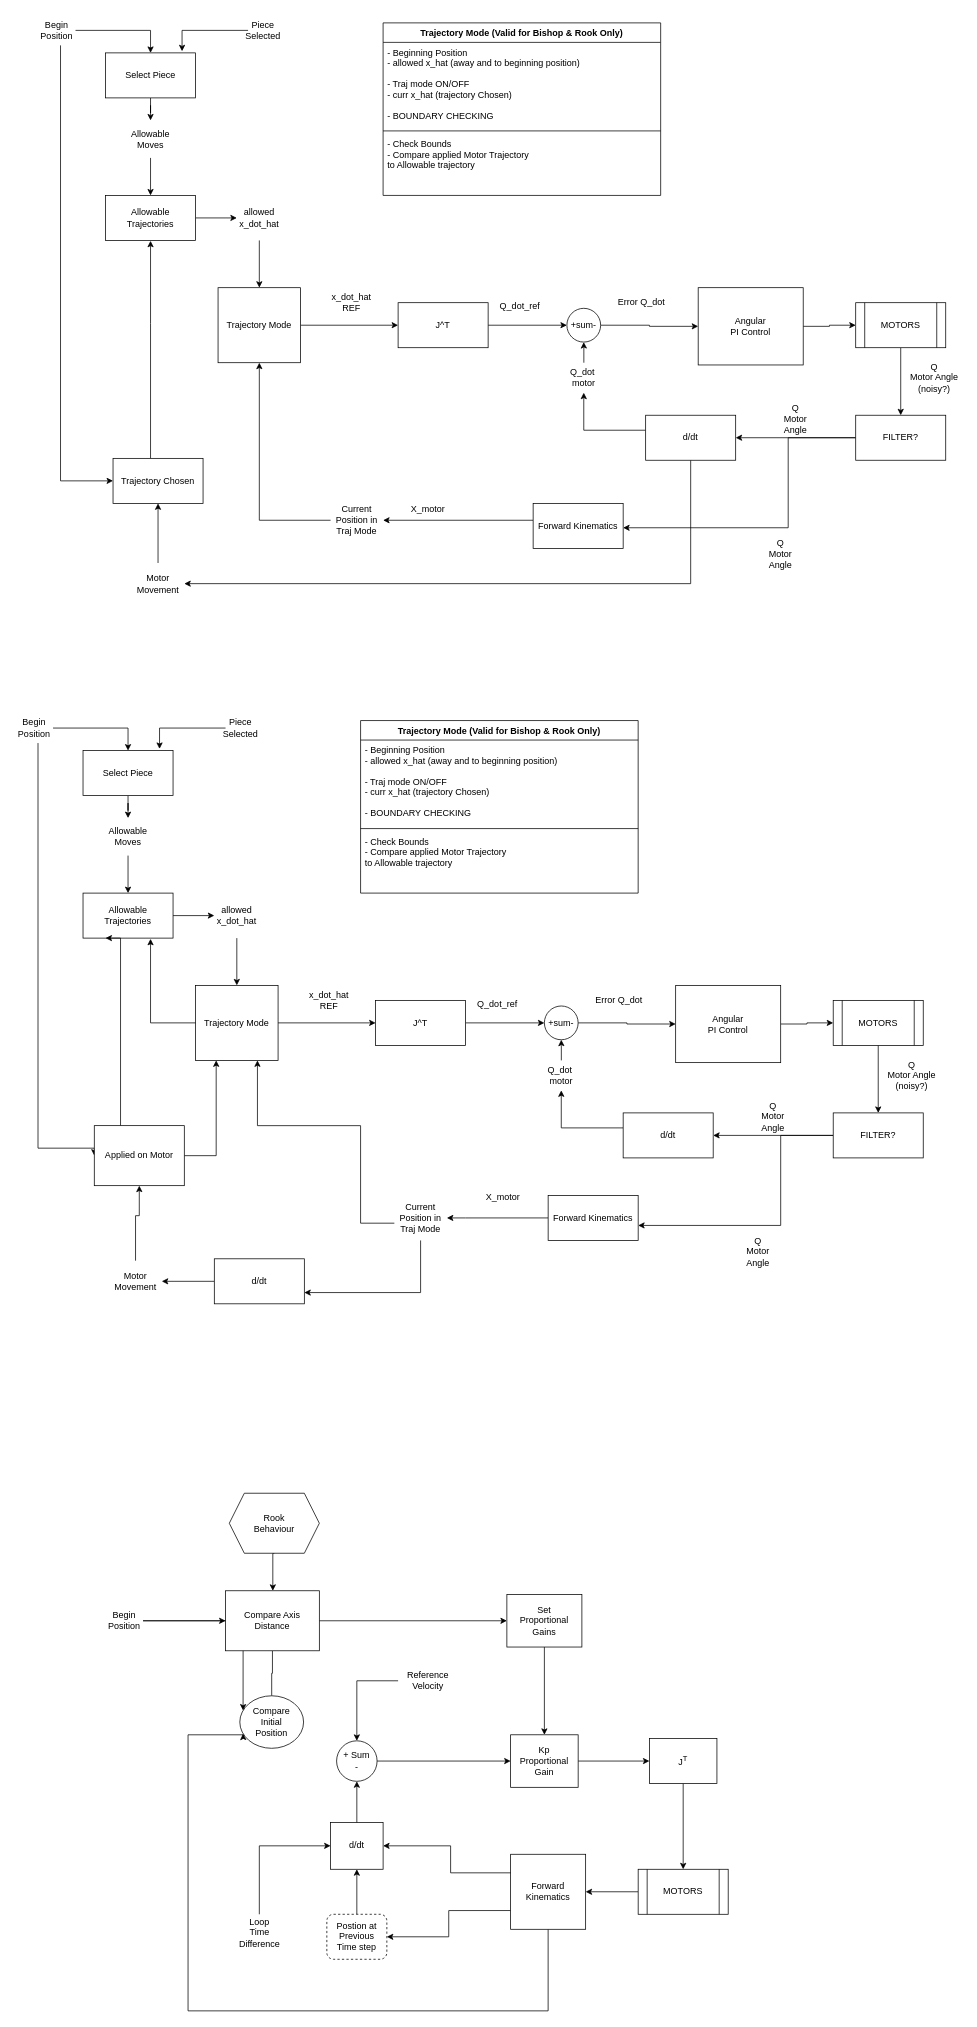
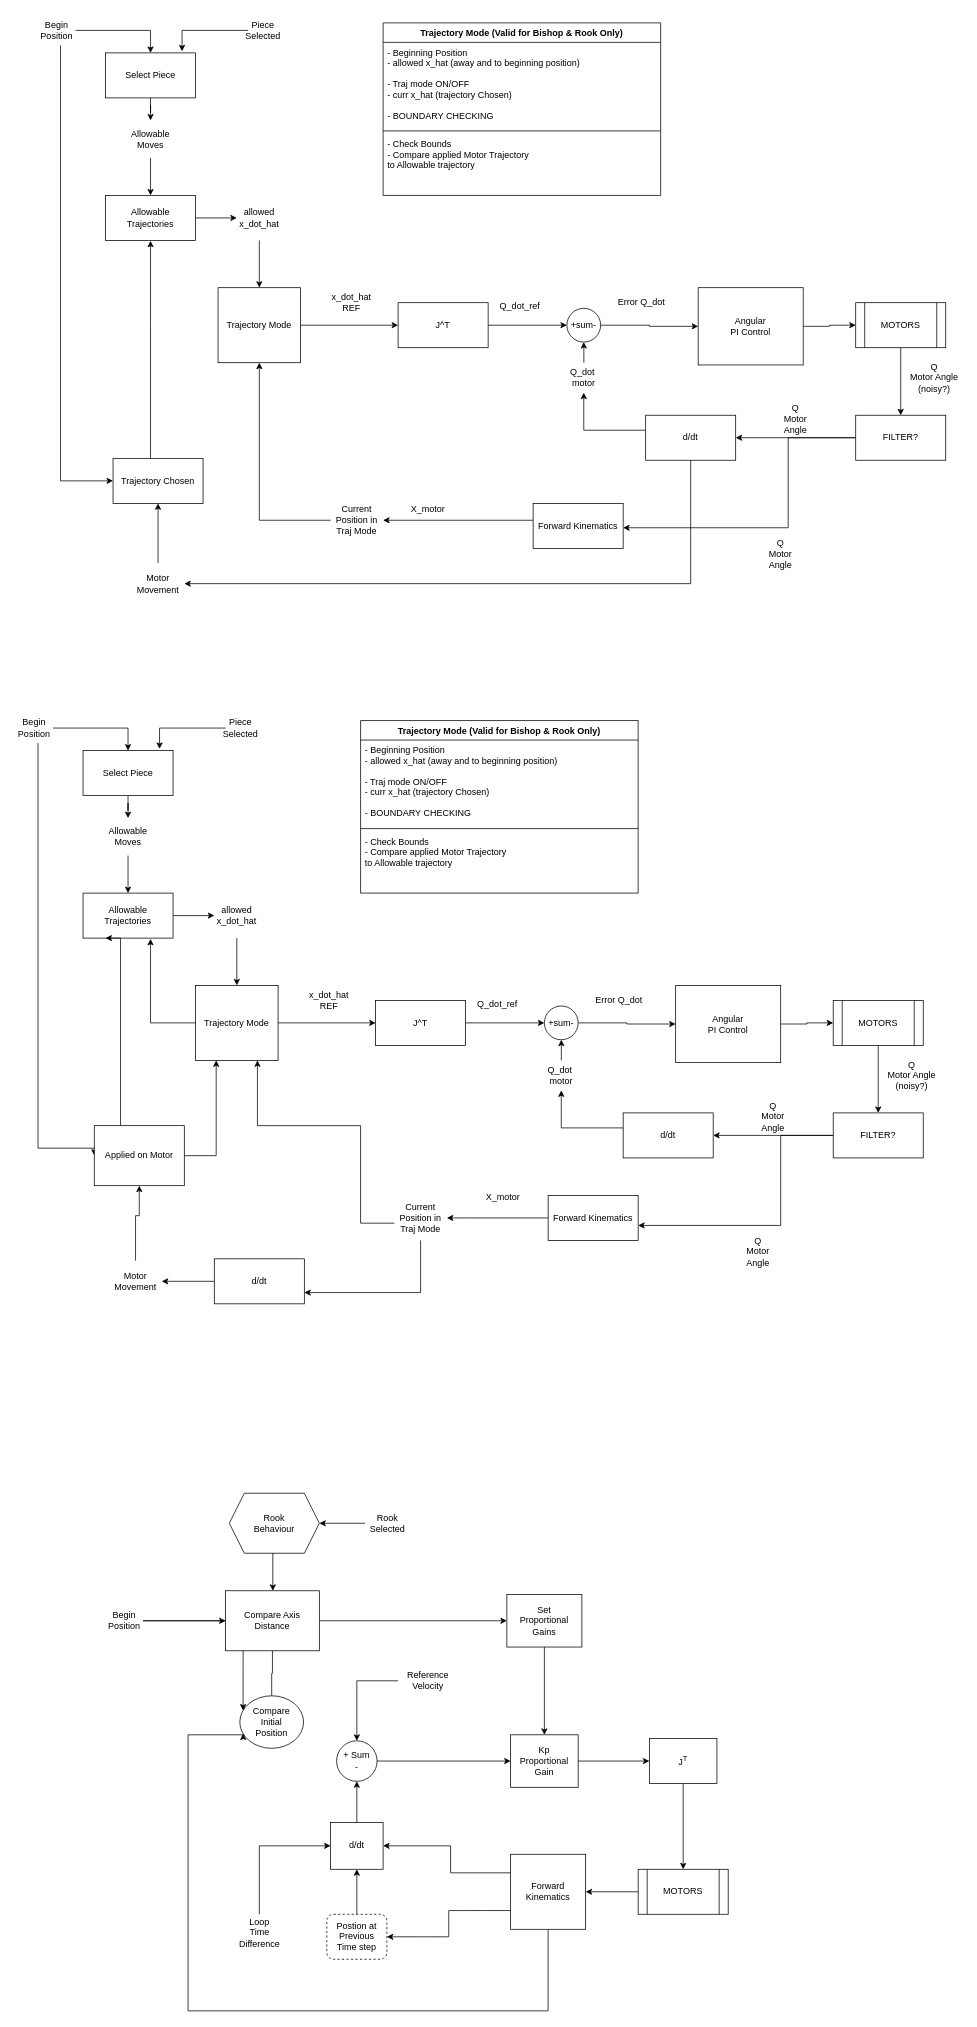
none -> (344, 1523)
none -> (387, 1523)
